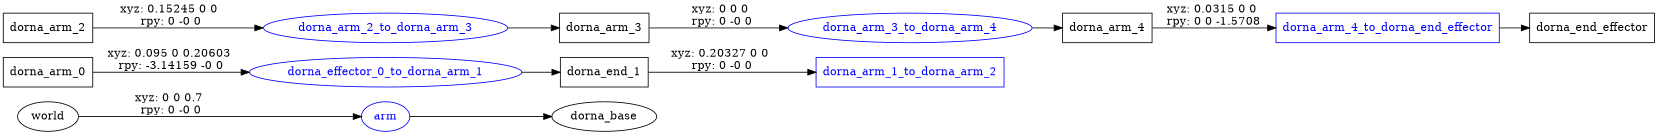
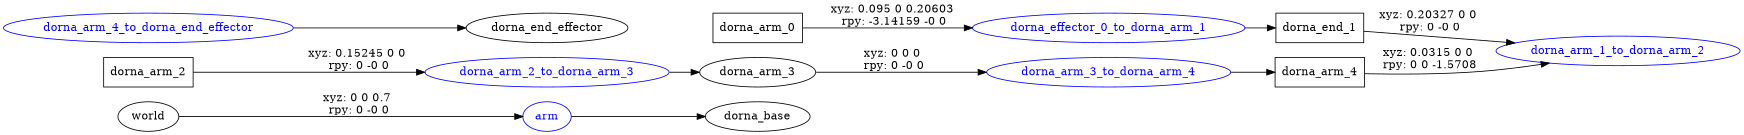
(604, 28) -> (758, 72)
(1210, 28) -> (1453, 73)
(1388, 28) -> (148, 28)
(1592, 28) -> (547, 28)
(910, 72) -> (1618, 51)
